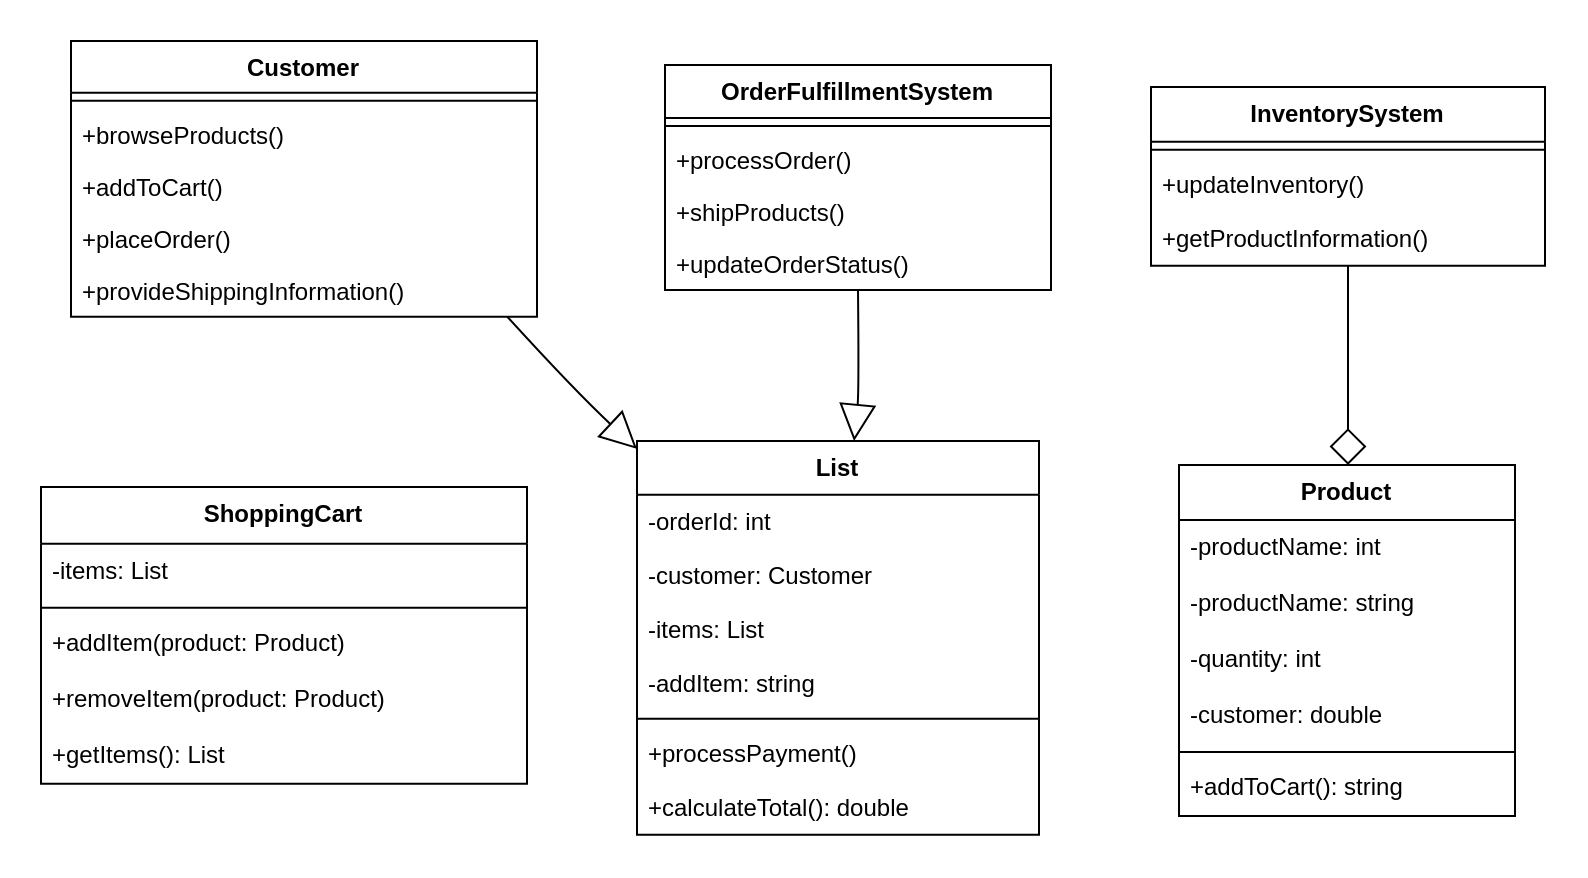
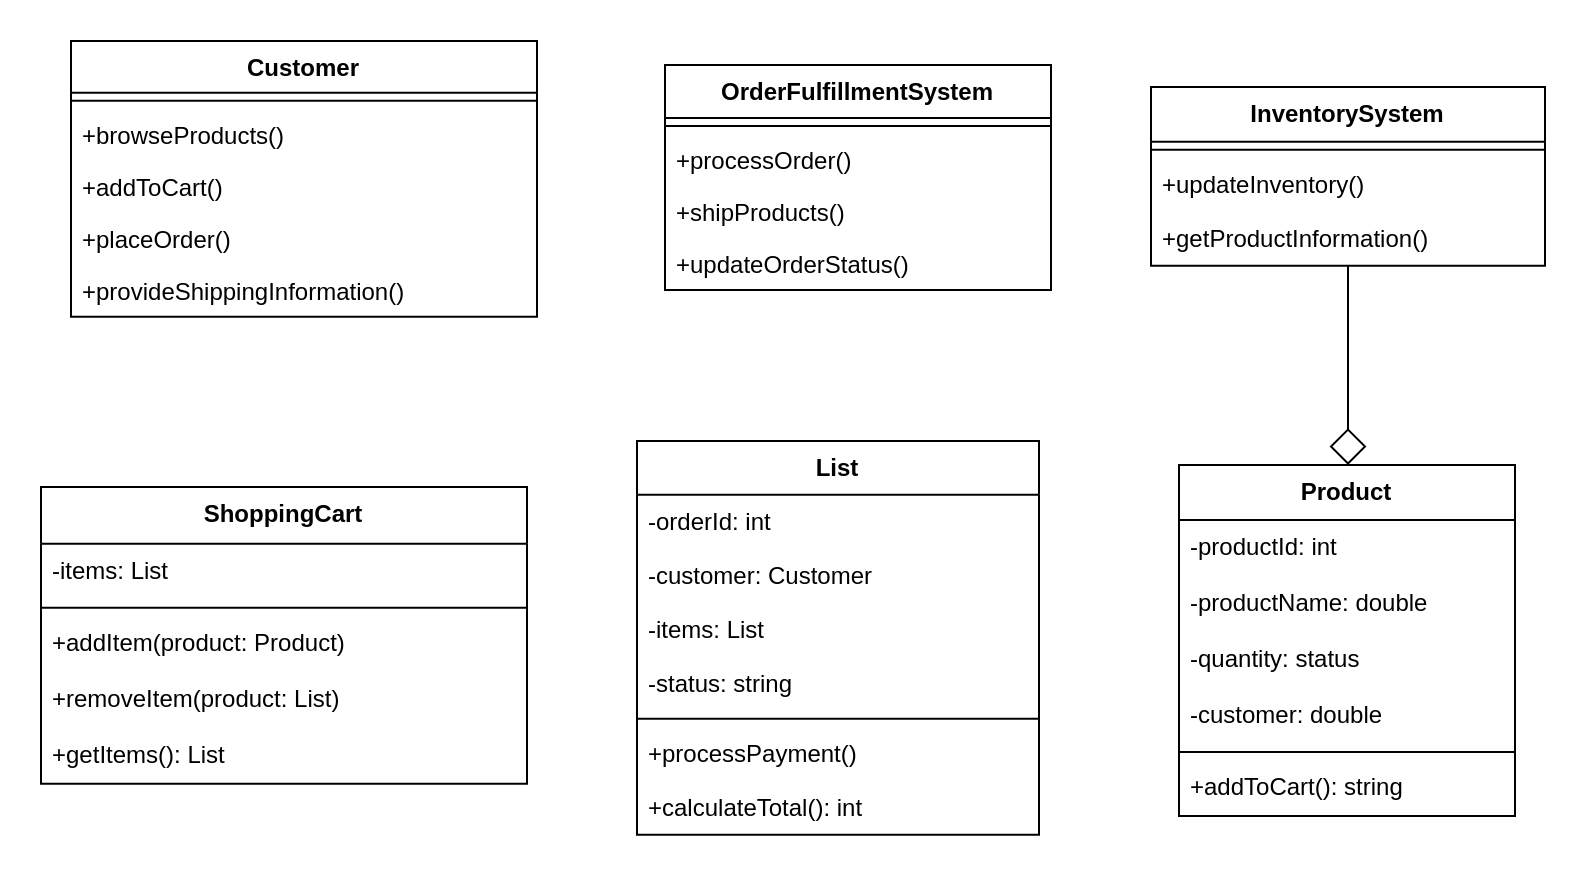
(858, 348) -> none
(559, 373) -> none
(1295, 547) -> (1281, 547)
(1315, 603) -> (1315, 603)
(1272, 659) -> (1295, 659)
(746, 684) -> (739, 684)
(241, 699) -> (217, 699)
(797, 808) -> (777, 808)
